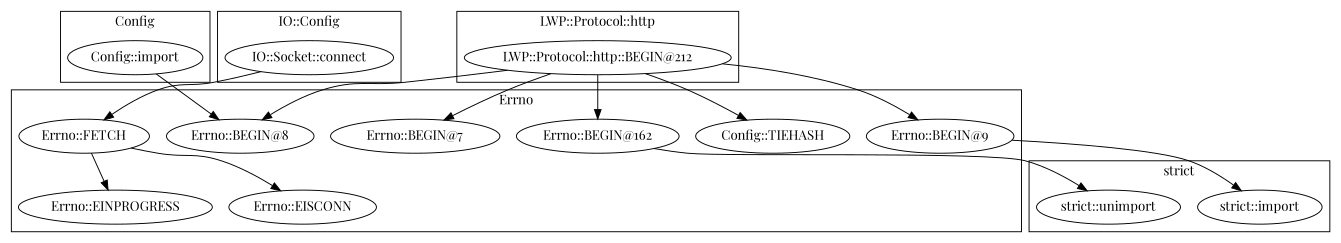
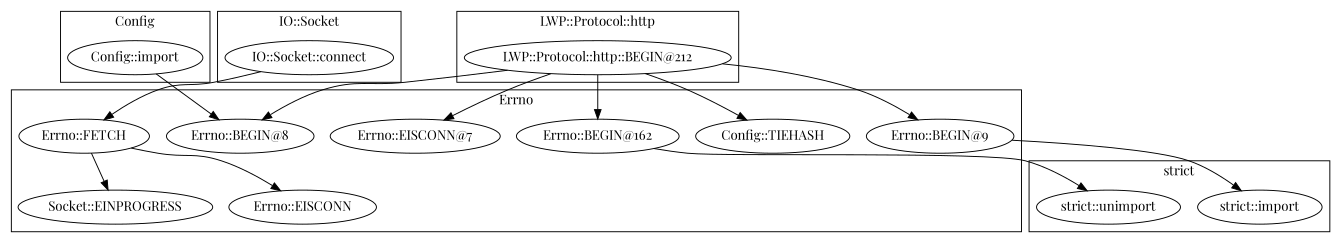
(309, 22) -> (309, 22)
(415, 136) -> (415, 136)
(115, 207) -> (115, 207)
